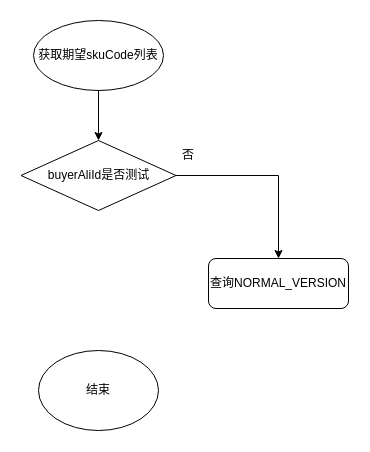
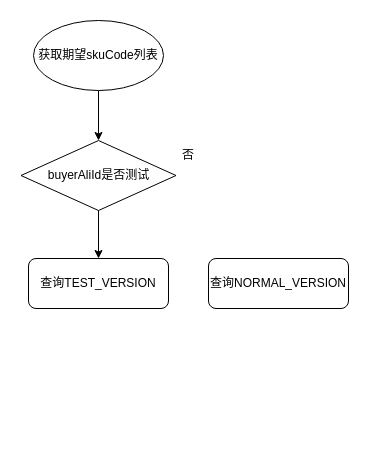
(265, 176) -> none
none -> (99, 232)
none -> (99, 284)
(99, 391) -> none
